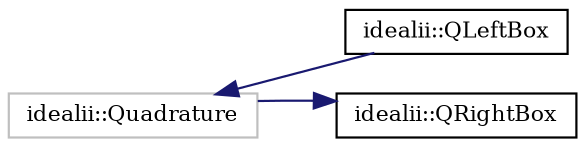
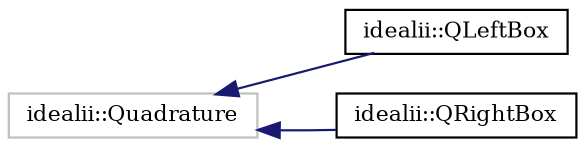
(286, 101) -> (308, 130)
